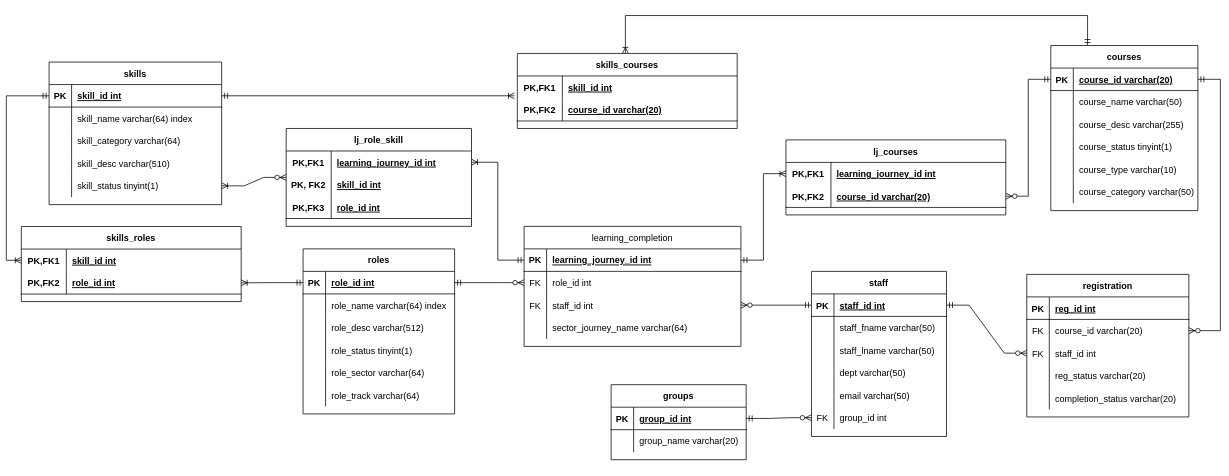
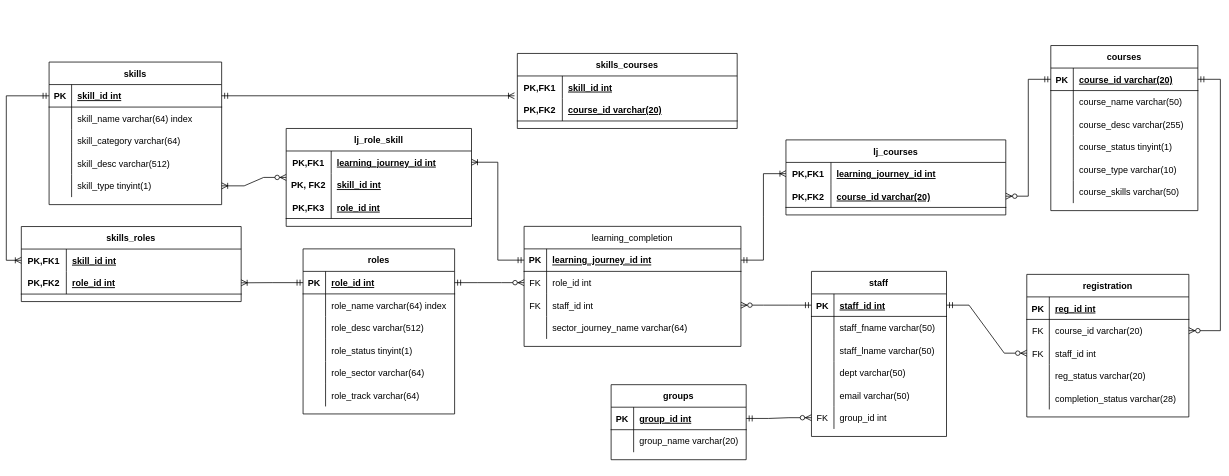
(853, 15) -> none
(130, 164) -> (130, 164)
(128, 186) -> (123, 186)
(1145, 192) -> (1137, 192)
(1124, 398) -> (1124, 398)
